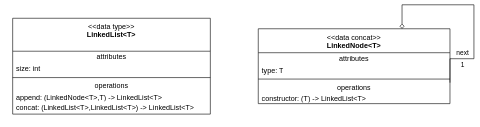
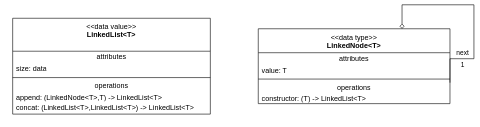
(111, 31) -> (111, 31)
(354, 42) -> (354, 42)
(30, 69) -> (33, 69)
(274, 71) -> (275, 71)
